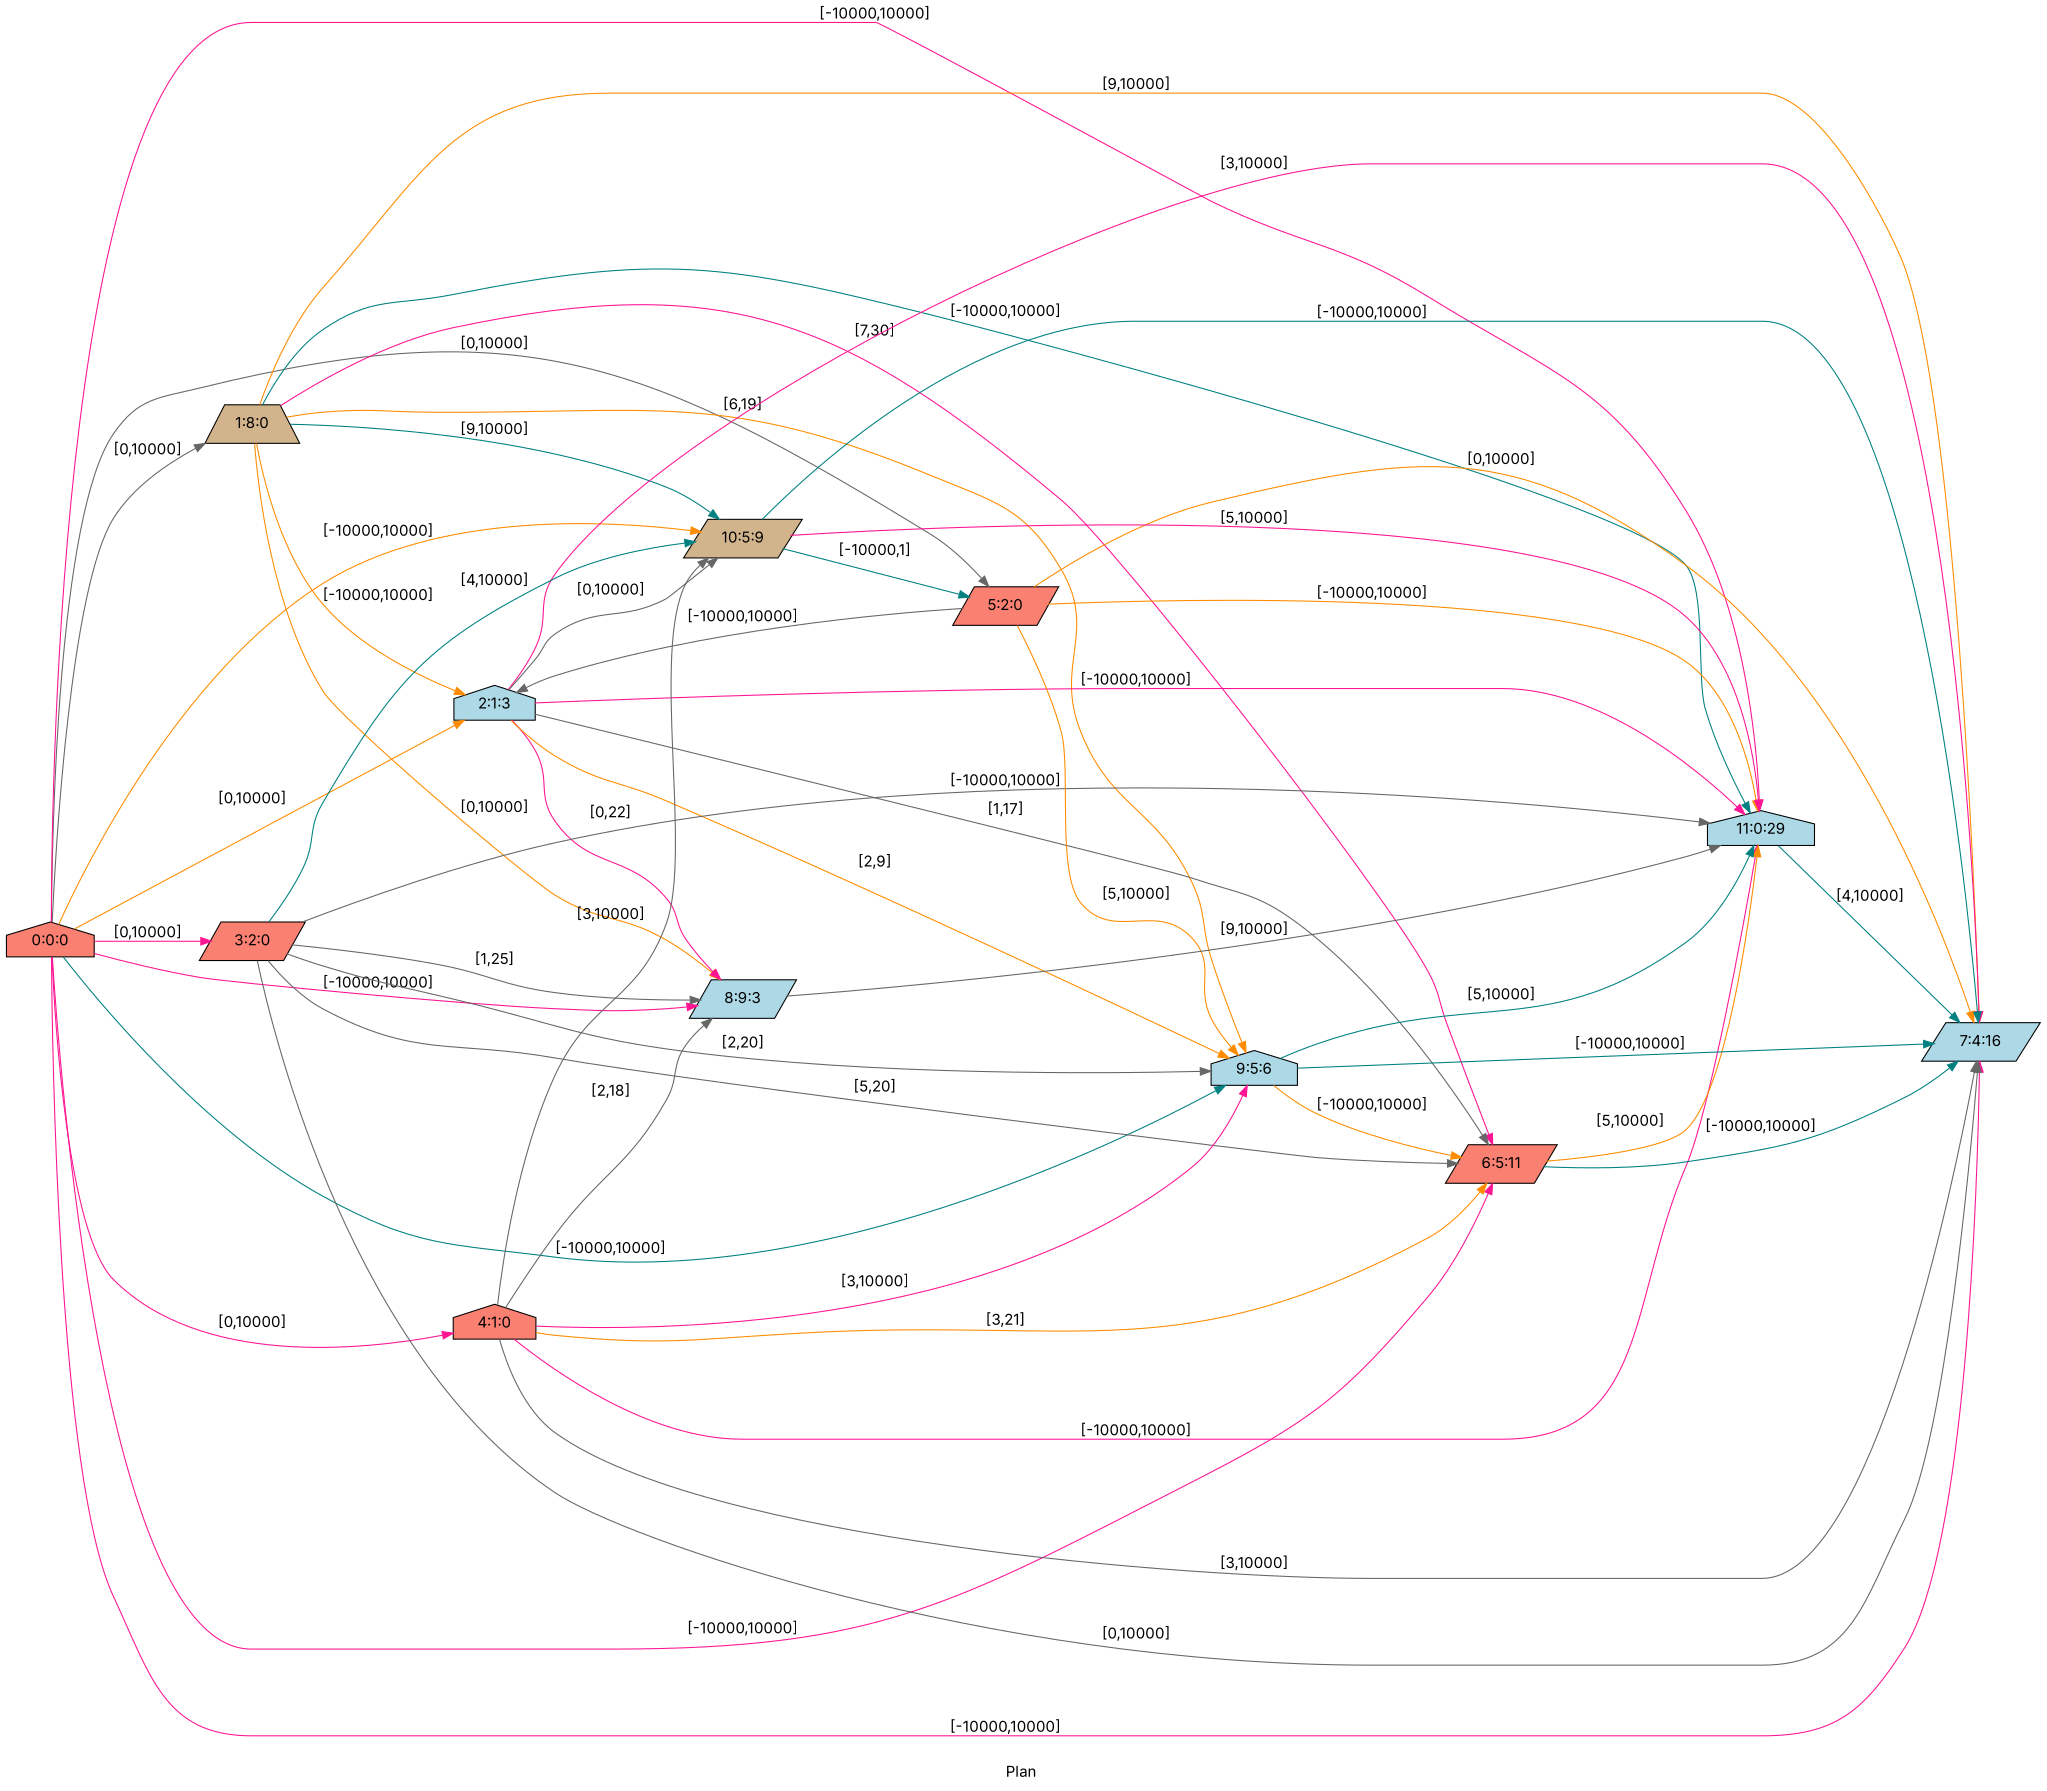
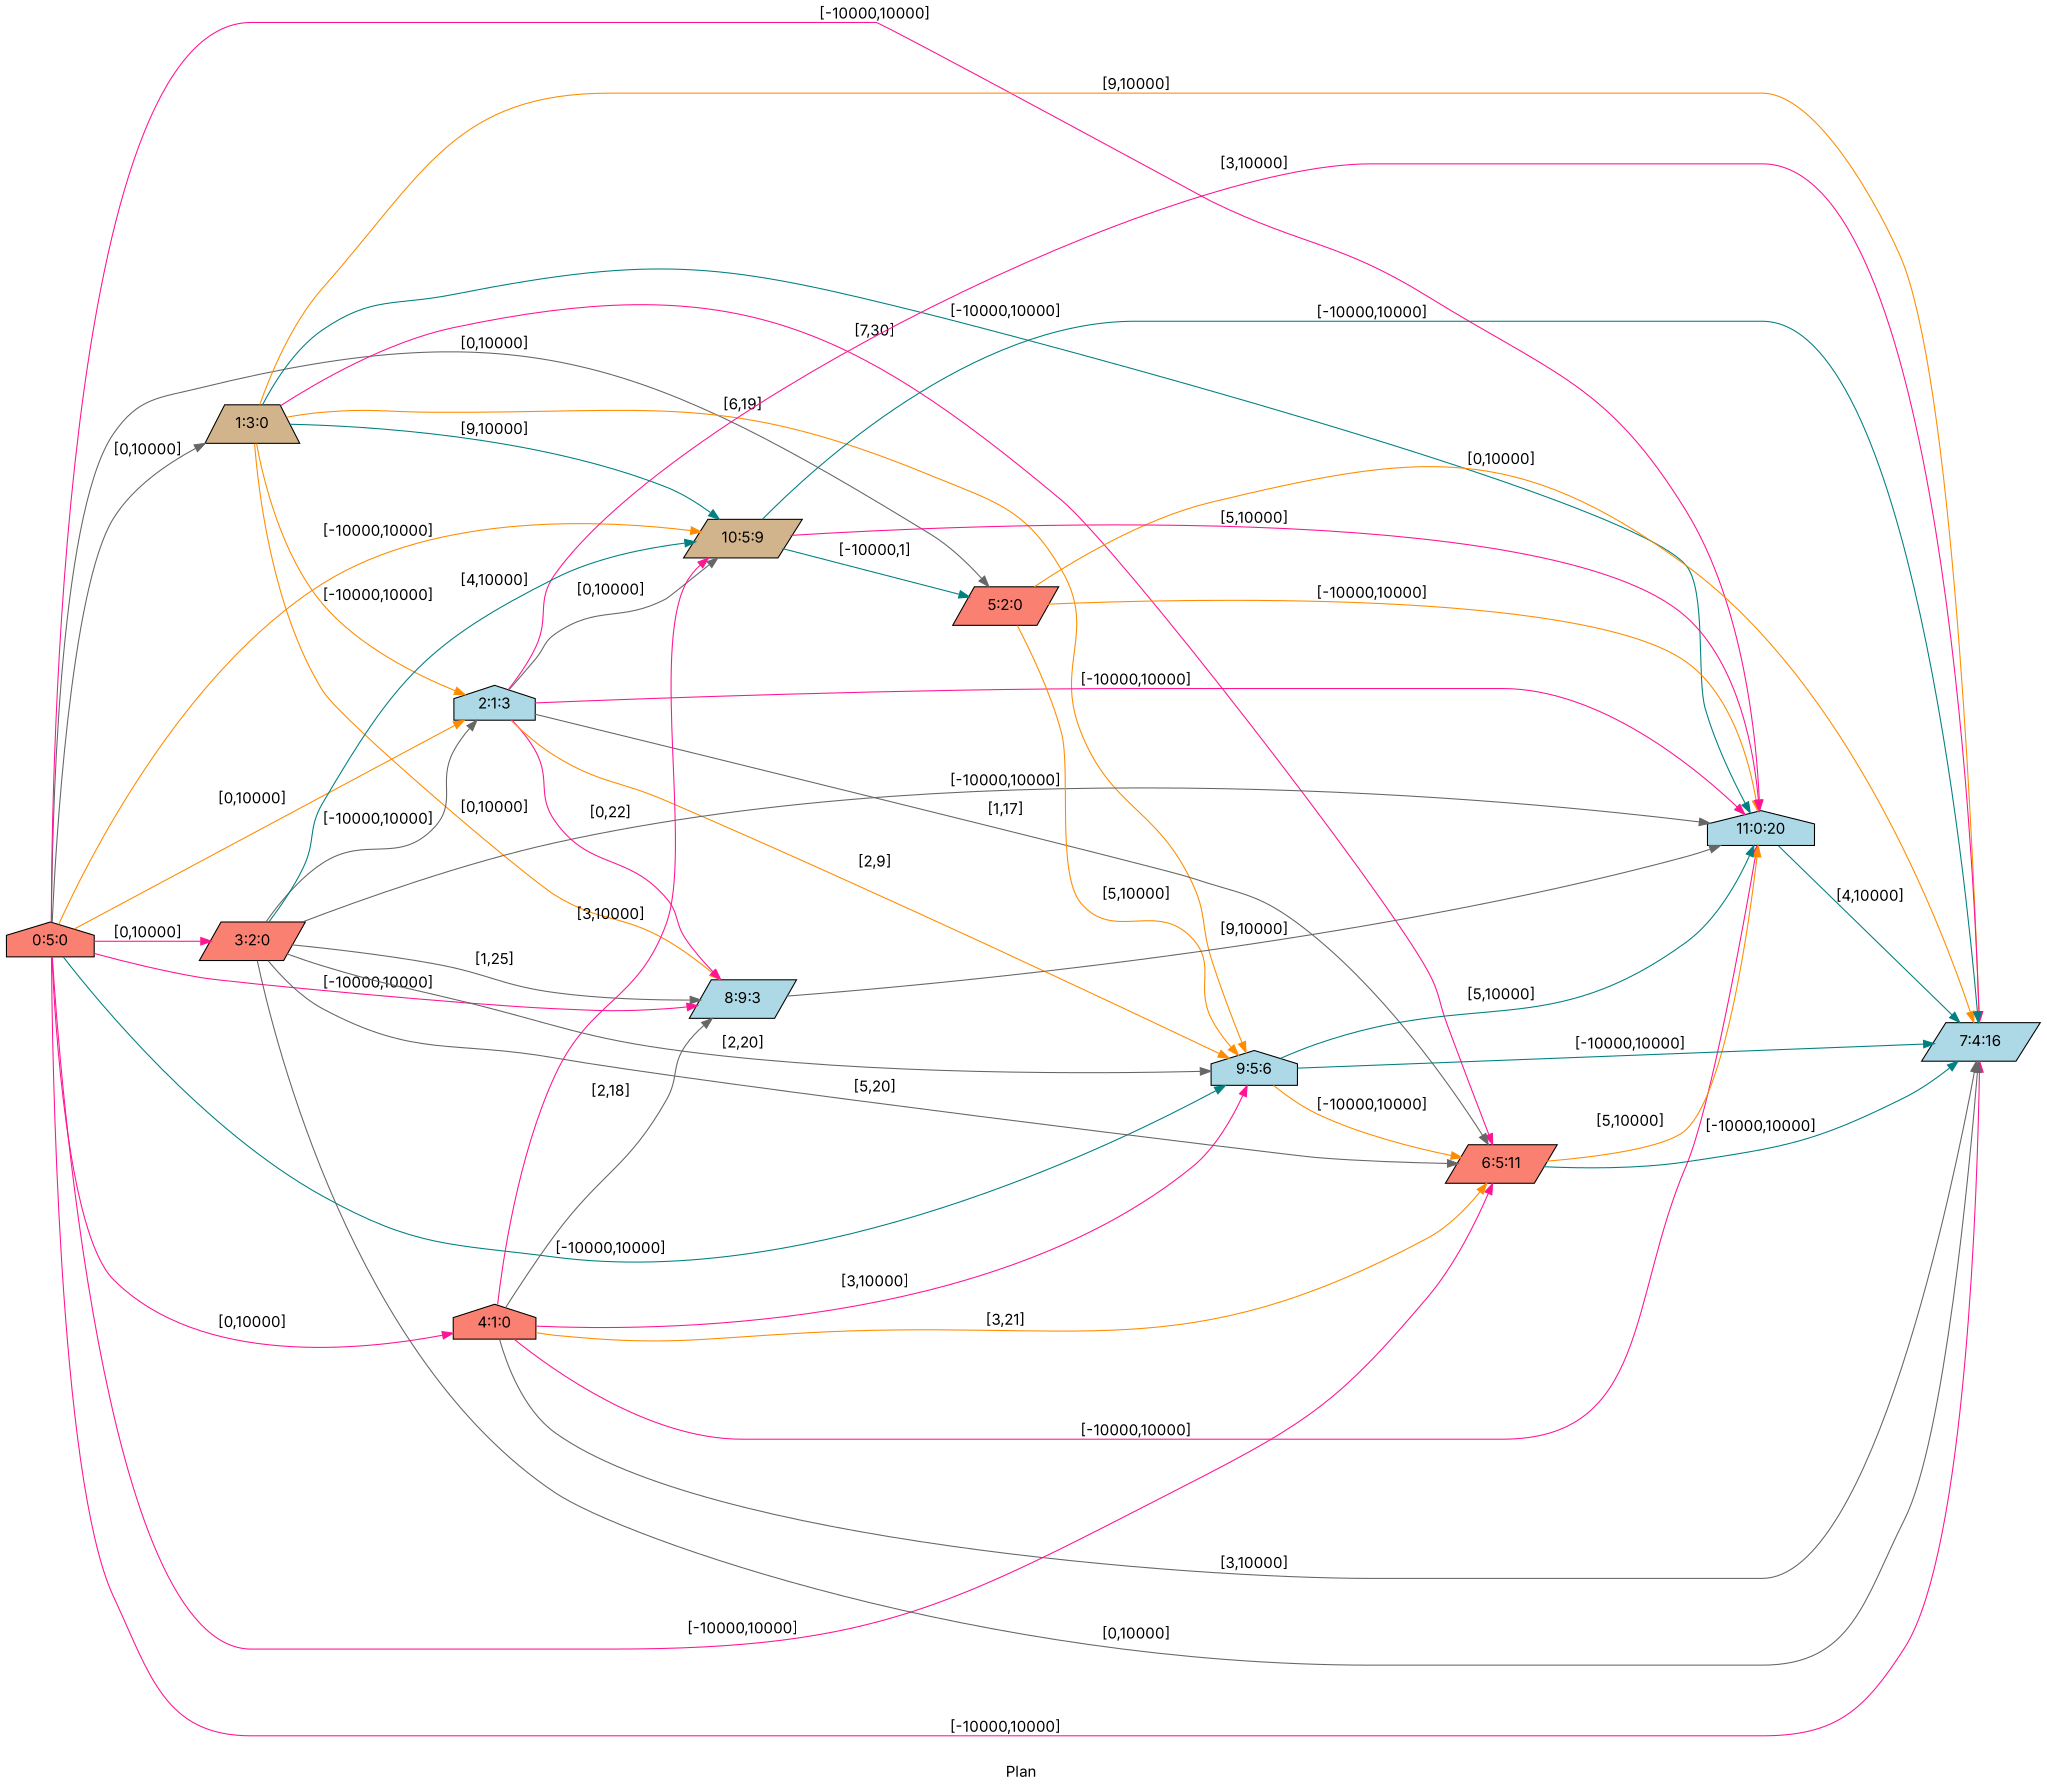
(252, 424) -> (252, 424)
(742, 633) -> (393, 848)
(1761, 830) -> (1761, 830)
(50, 941) -> (50, 941)
(654, 951) -> (654, 951)
